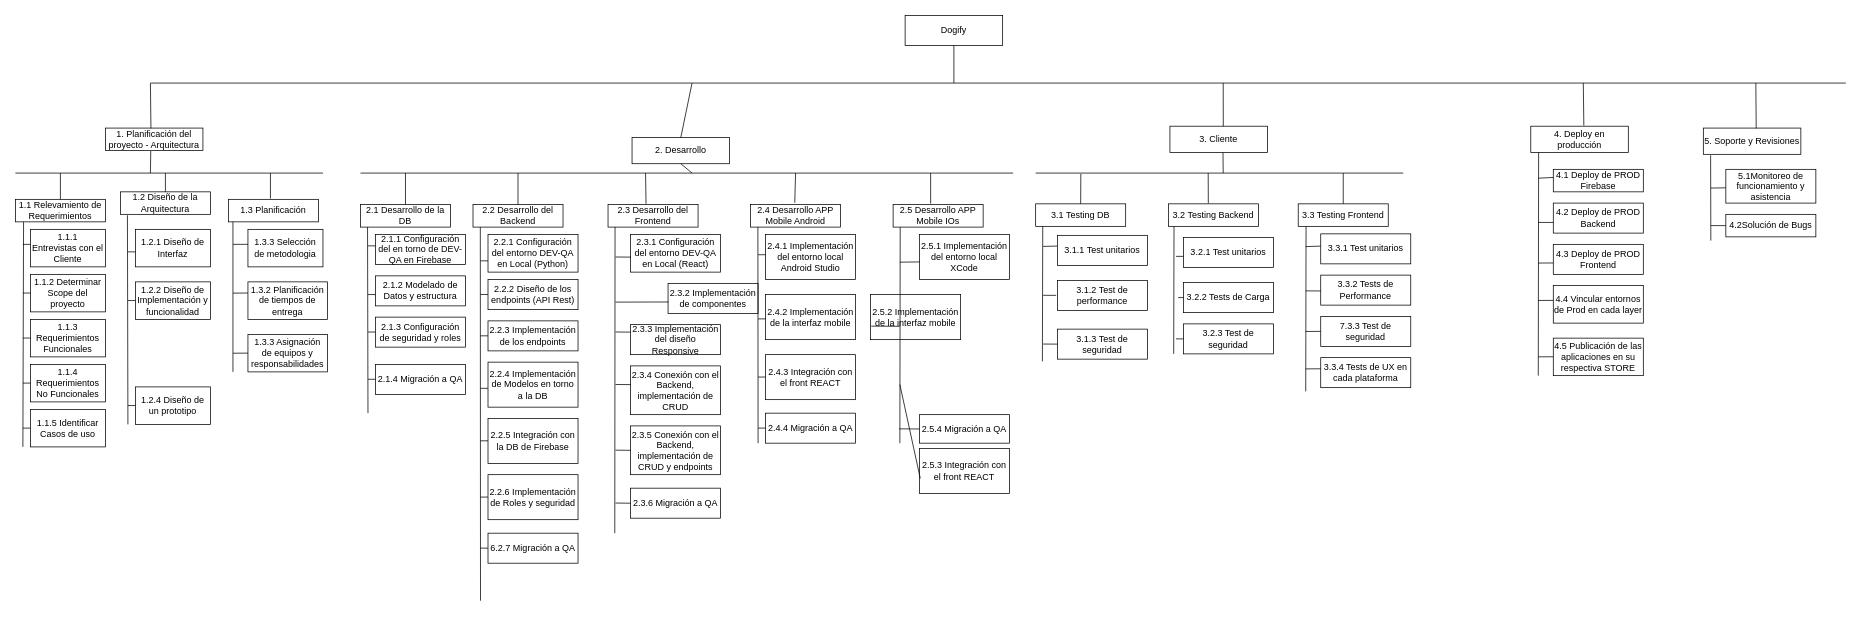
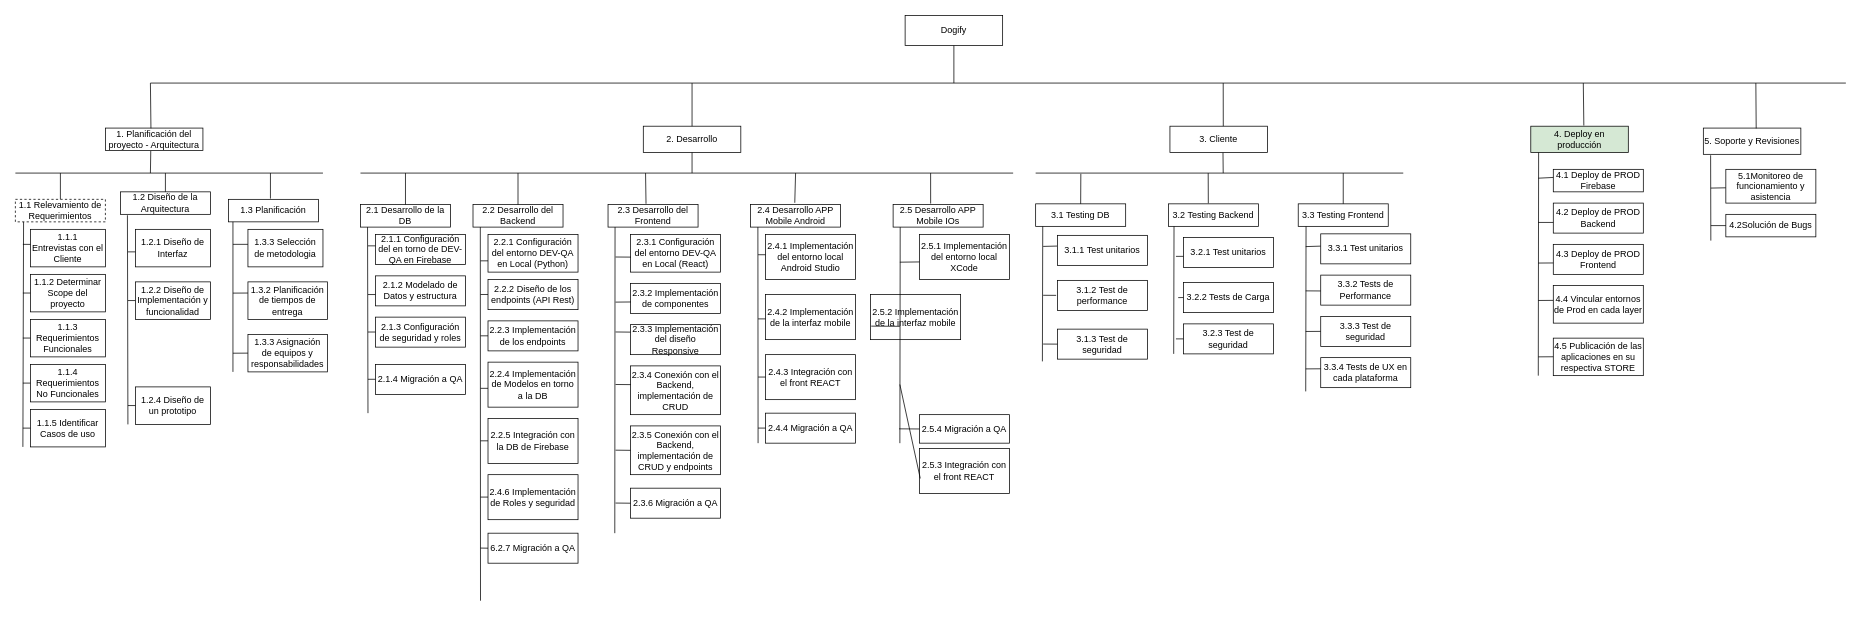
(1579, 139) -> (1579, 139)
(681, 150) -> (692, 139)
(60, 210) -> (60, 210)
(713, 298) -> (675, 298)
(1365, 331) -> (1365, 331)
(533, 497) -> (533, 497)
